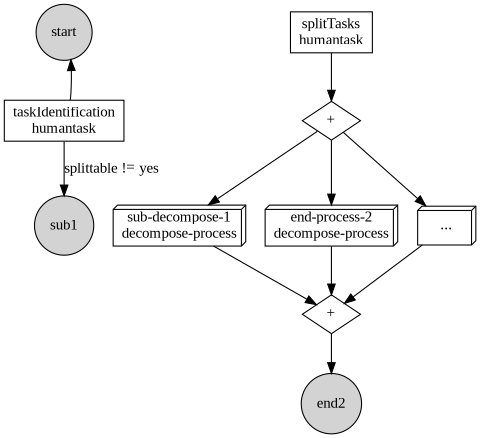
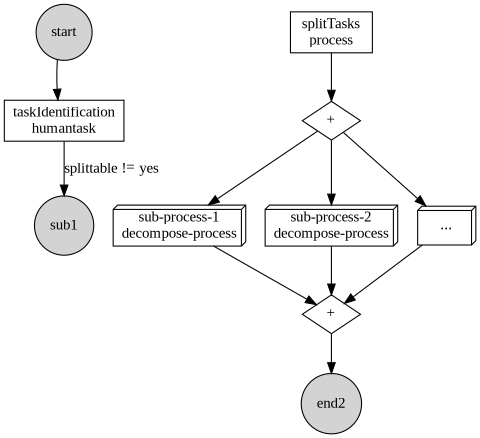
(331, 32) -> (331, 32)
(71, 85) -> (57, 74)
(179, 226) -> (179, 226)
(331, 226) -> (331, 226)
